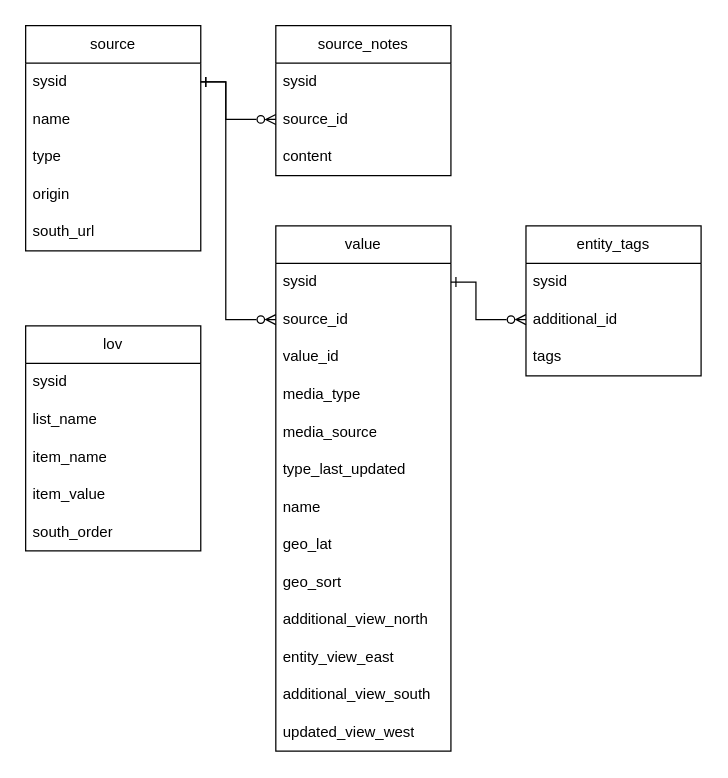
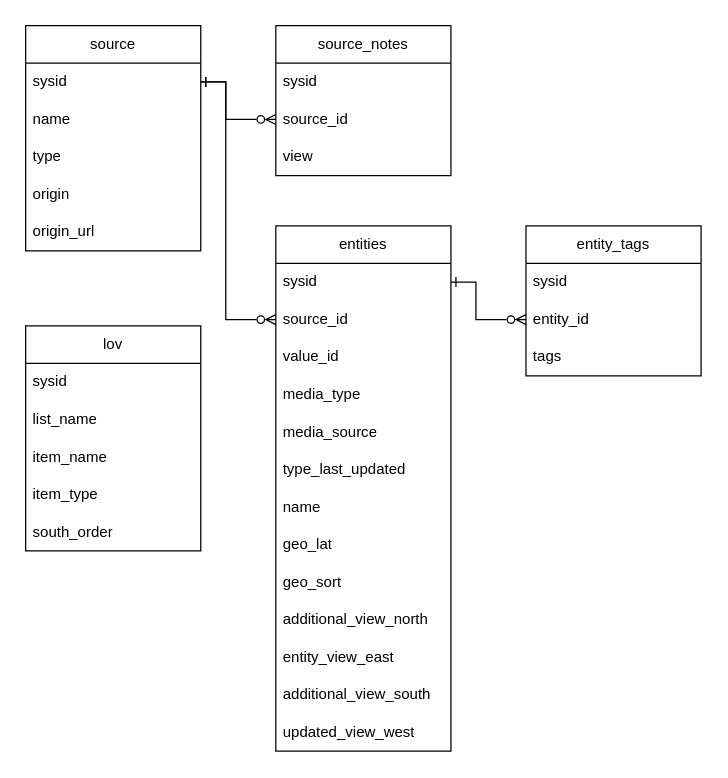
(313, 157) -> (298, 157)
(69, 232) -> (69, 232)
(363, 244) -> (363, 244)
(580, 319) -> (567, 319)
(71, 494) -> (69, 494)
